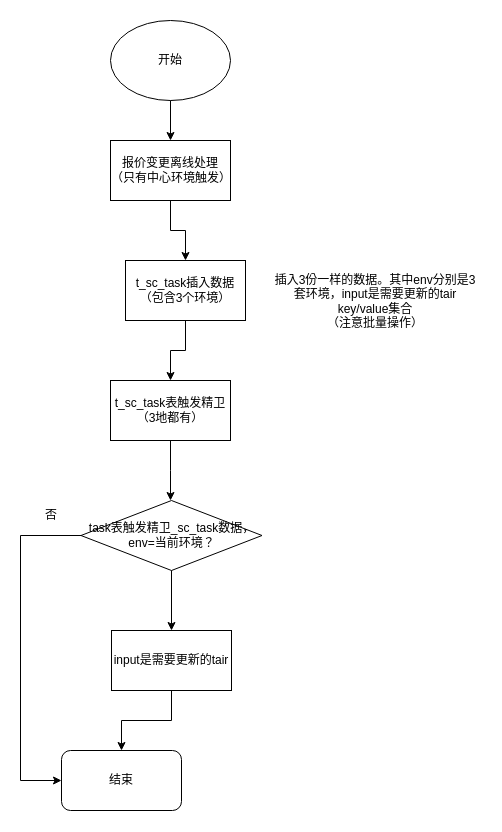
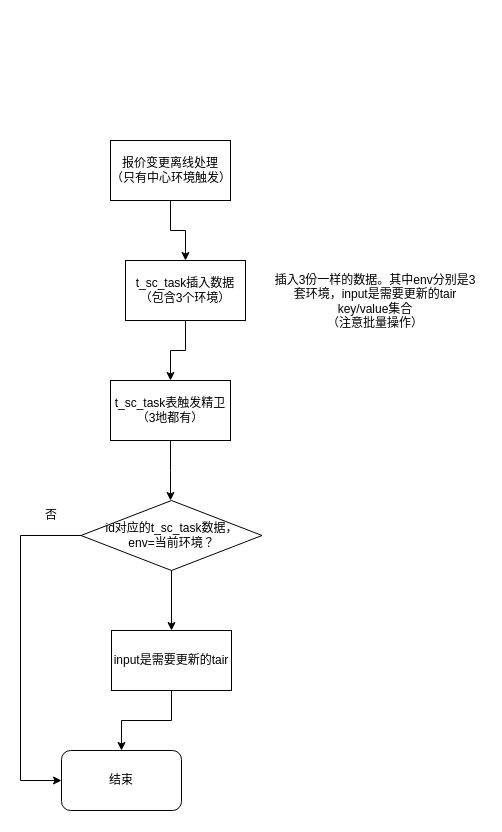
(171, 61) -> none
(171, 117) -> none
(172, 536) -> (172, 536)
